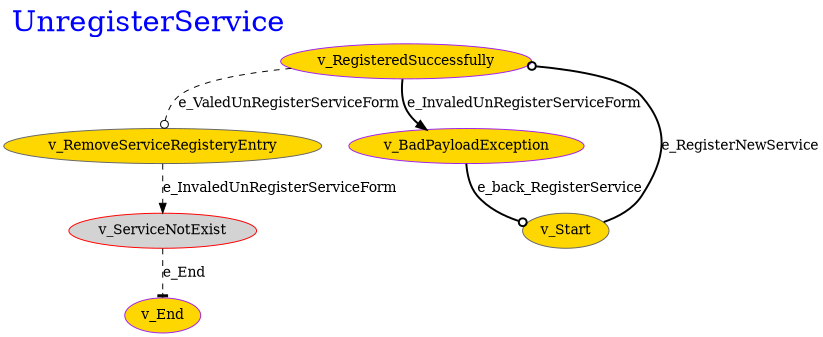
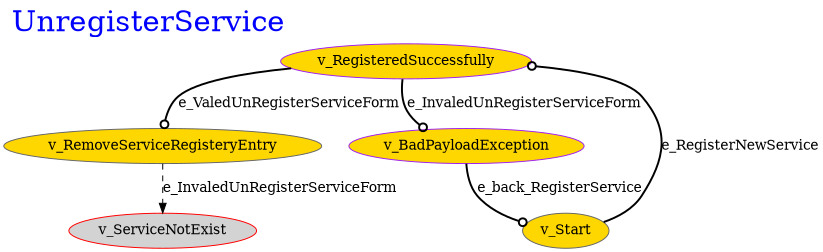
(220, 80) -> (220, 80)
(404, 104) -> (404, 105)
(163, 315) -> none
